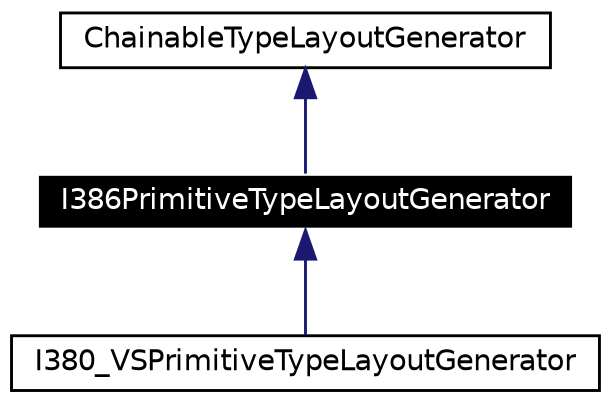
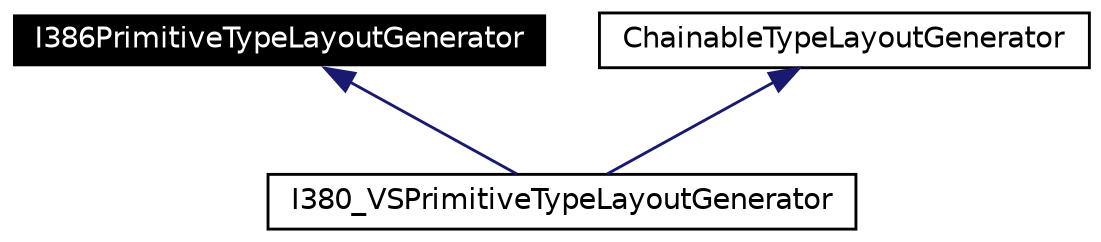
(305, 136) -> (690, 128)
